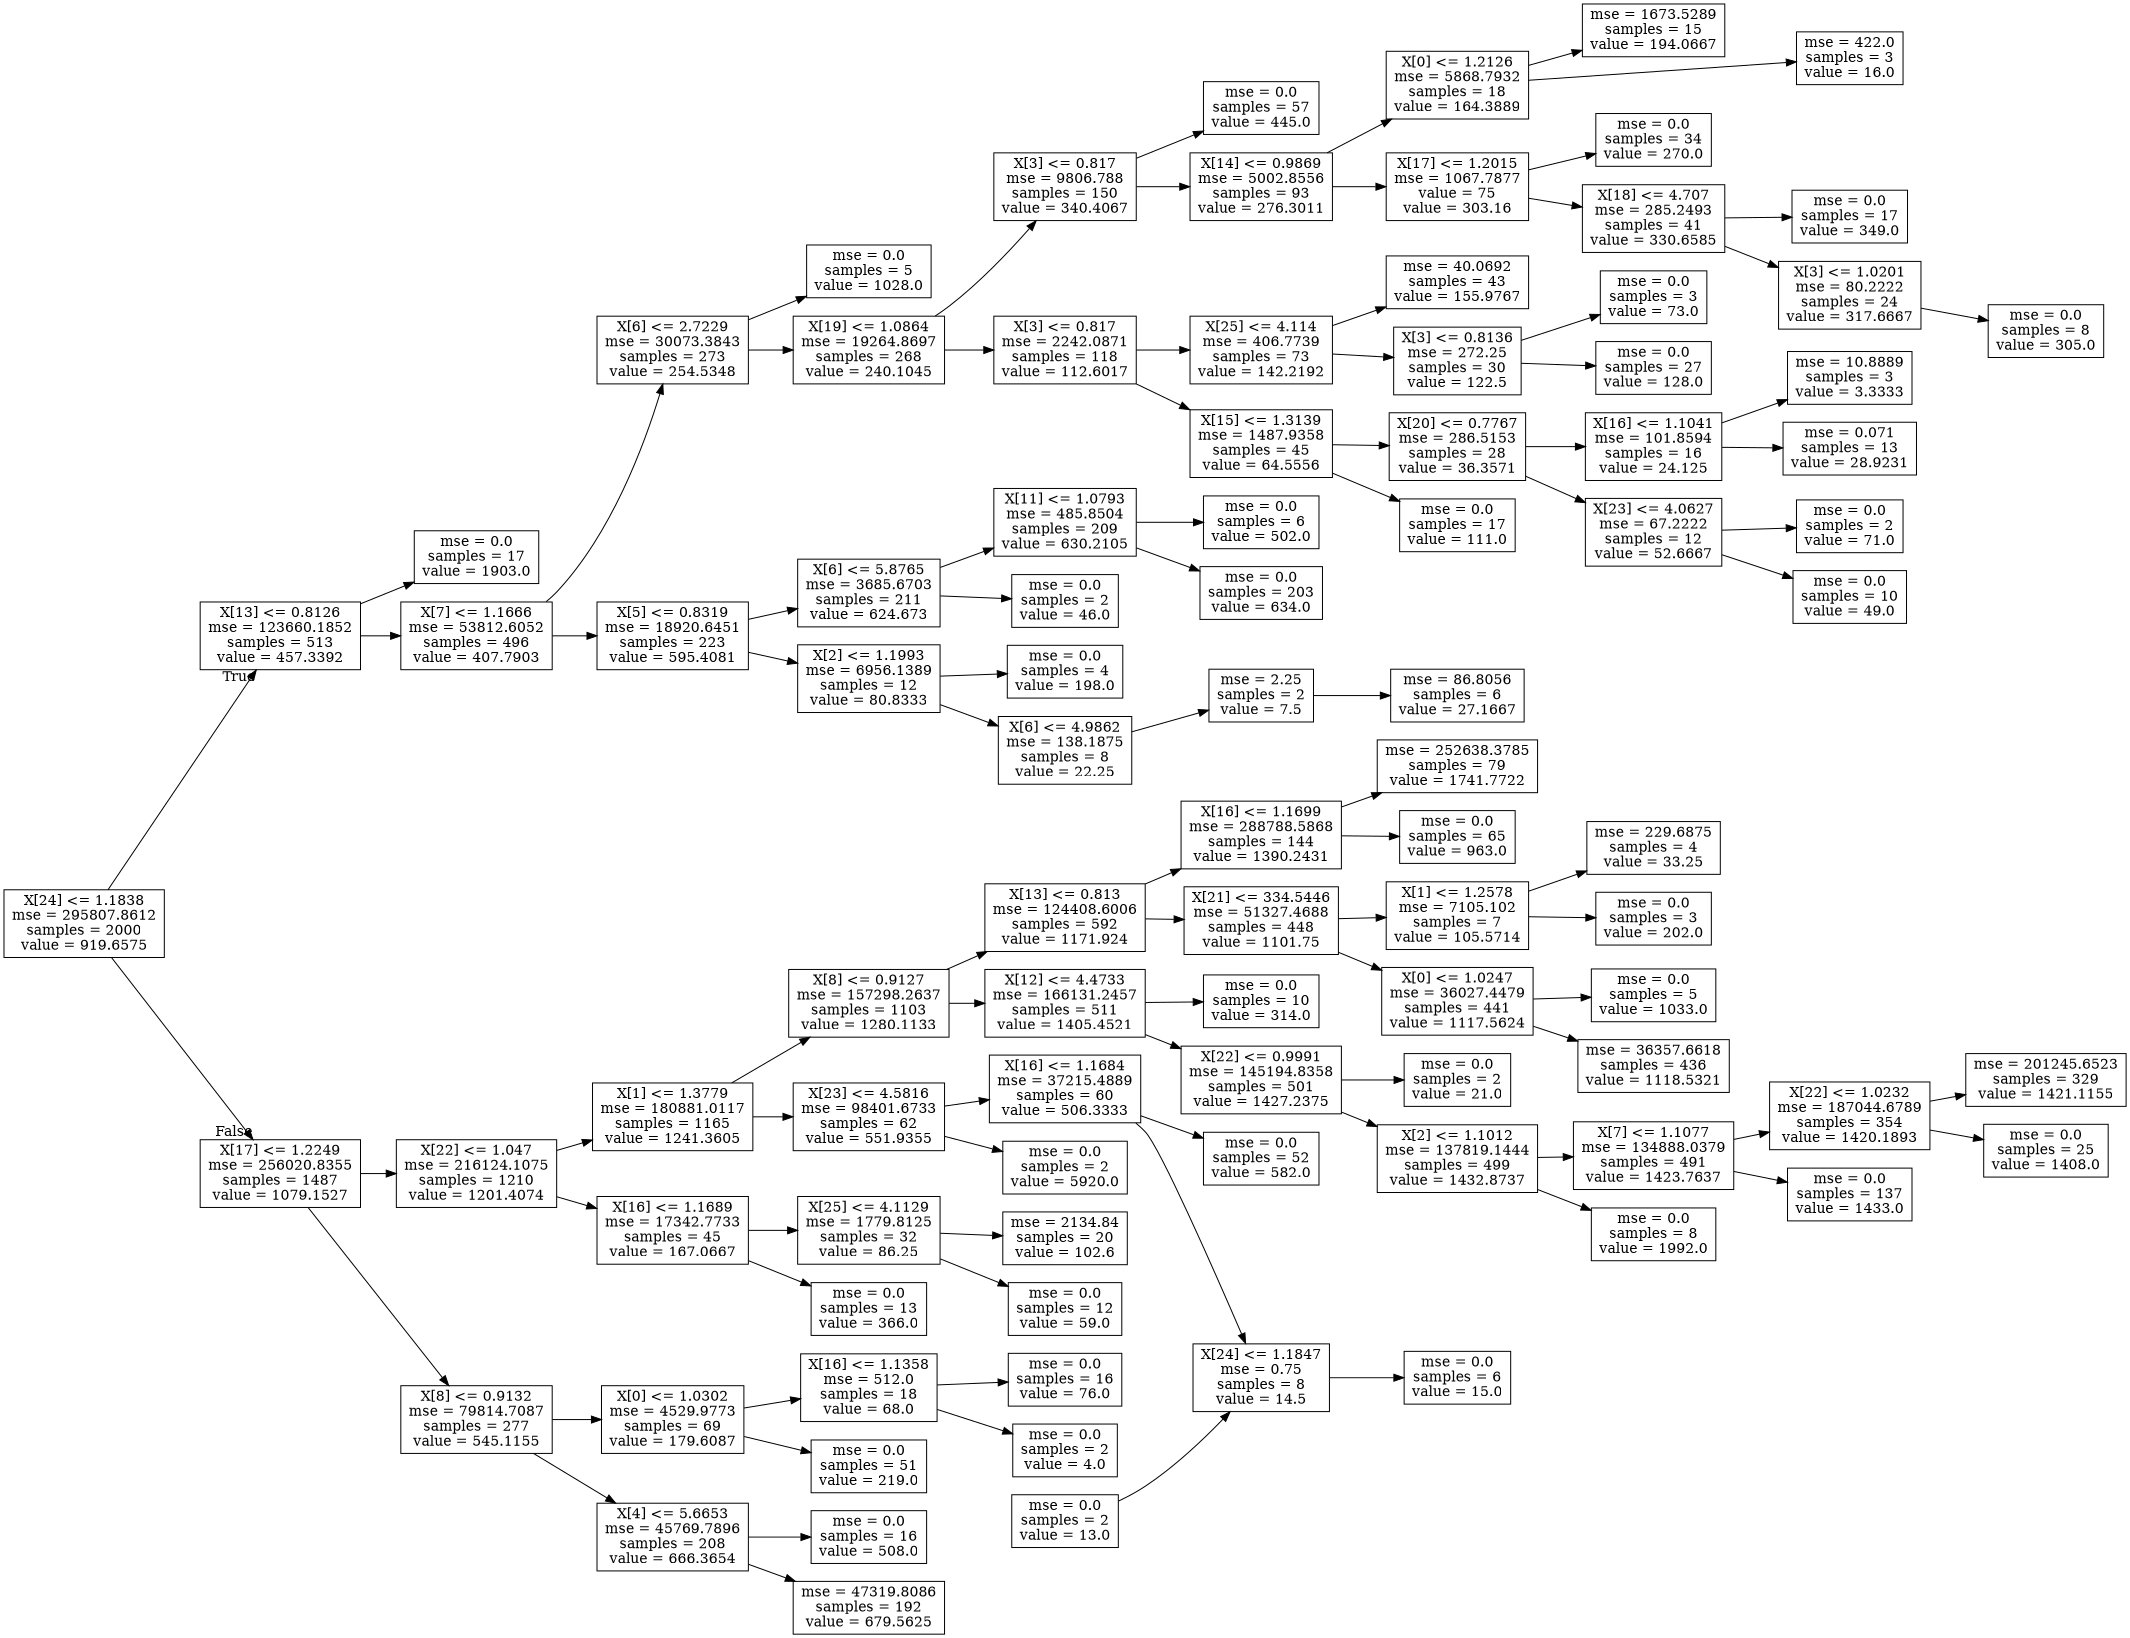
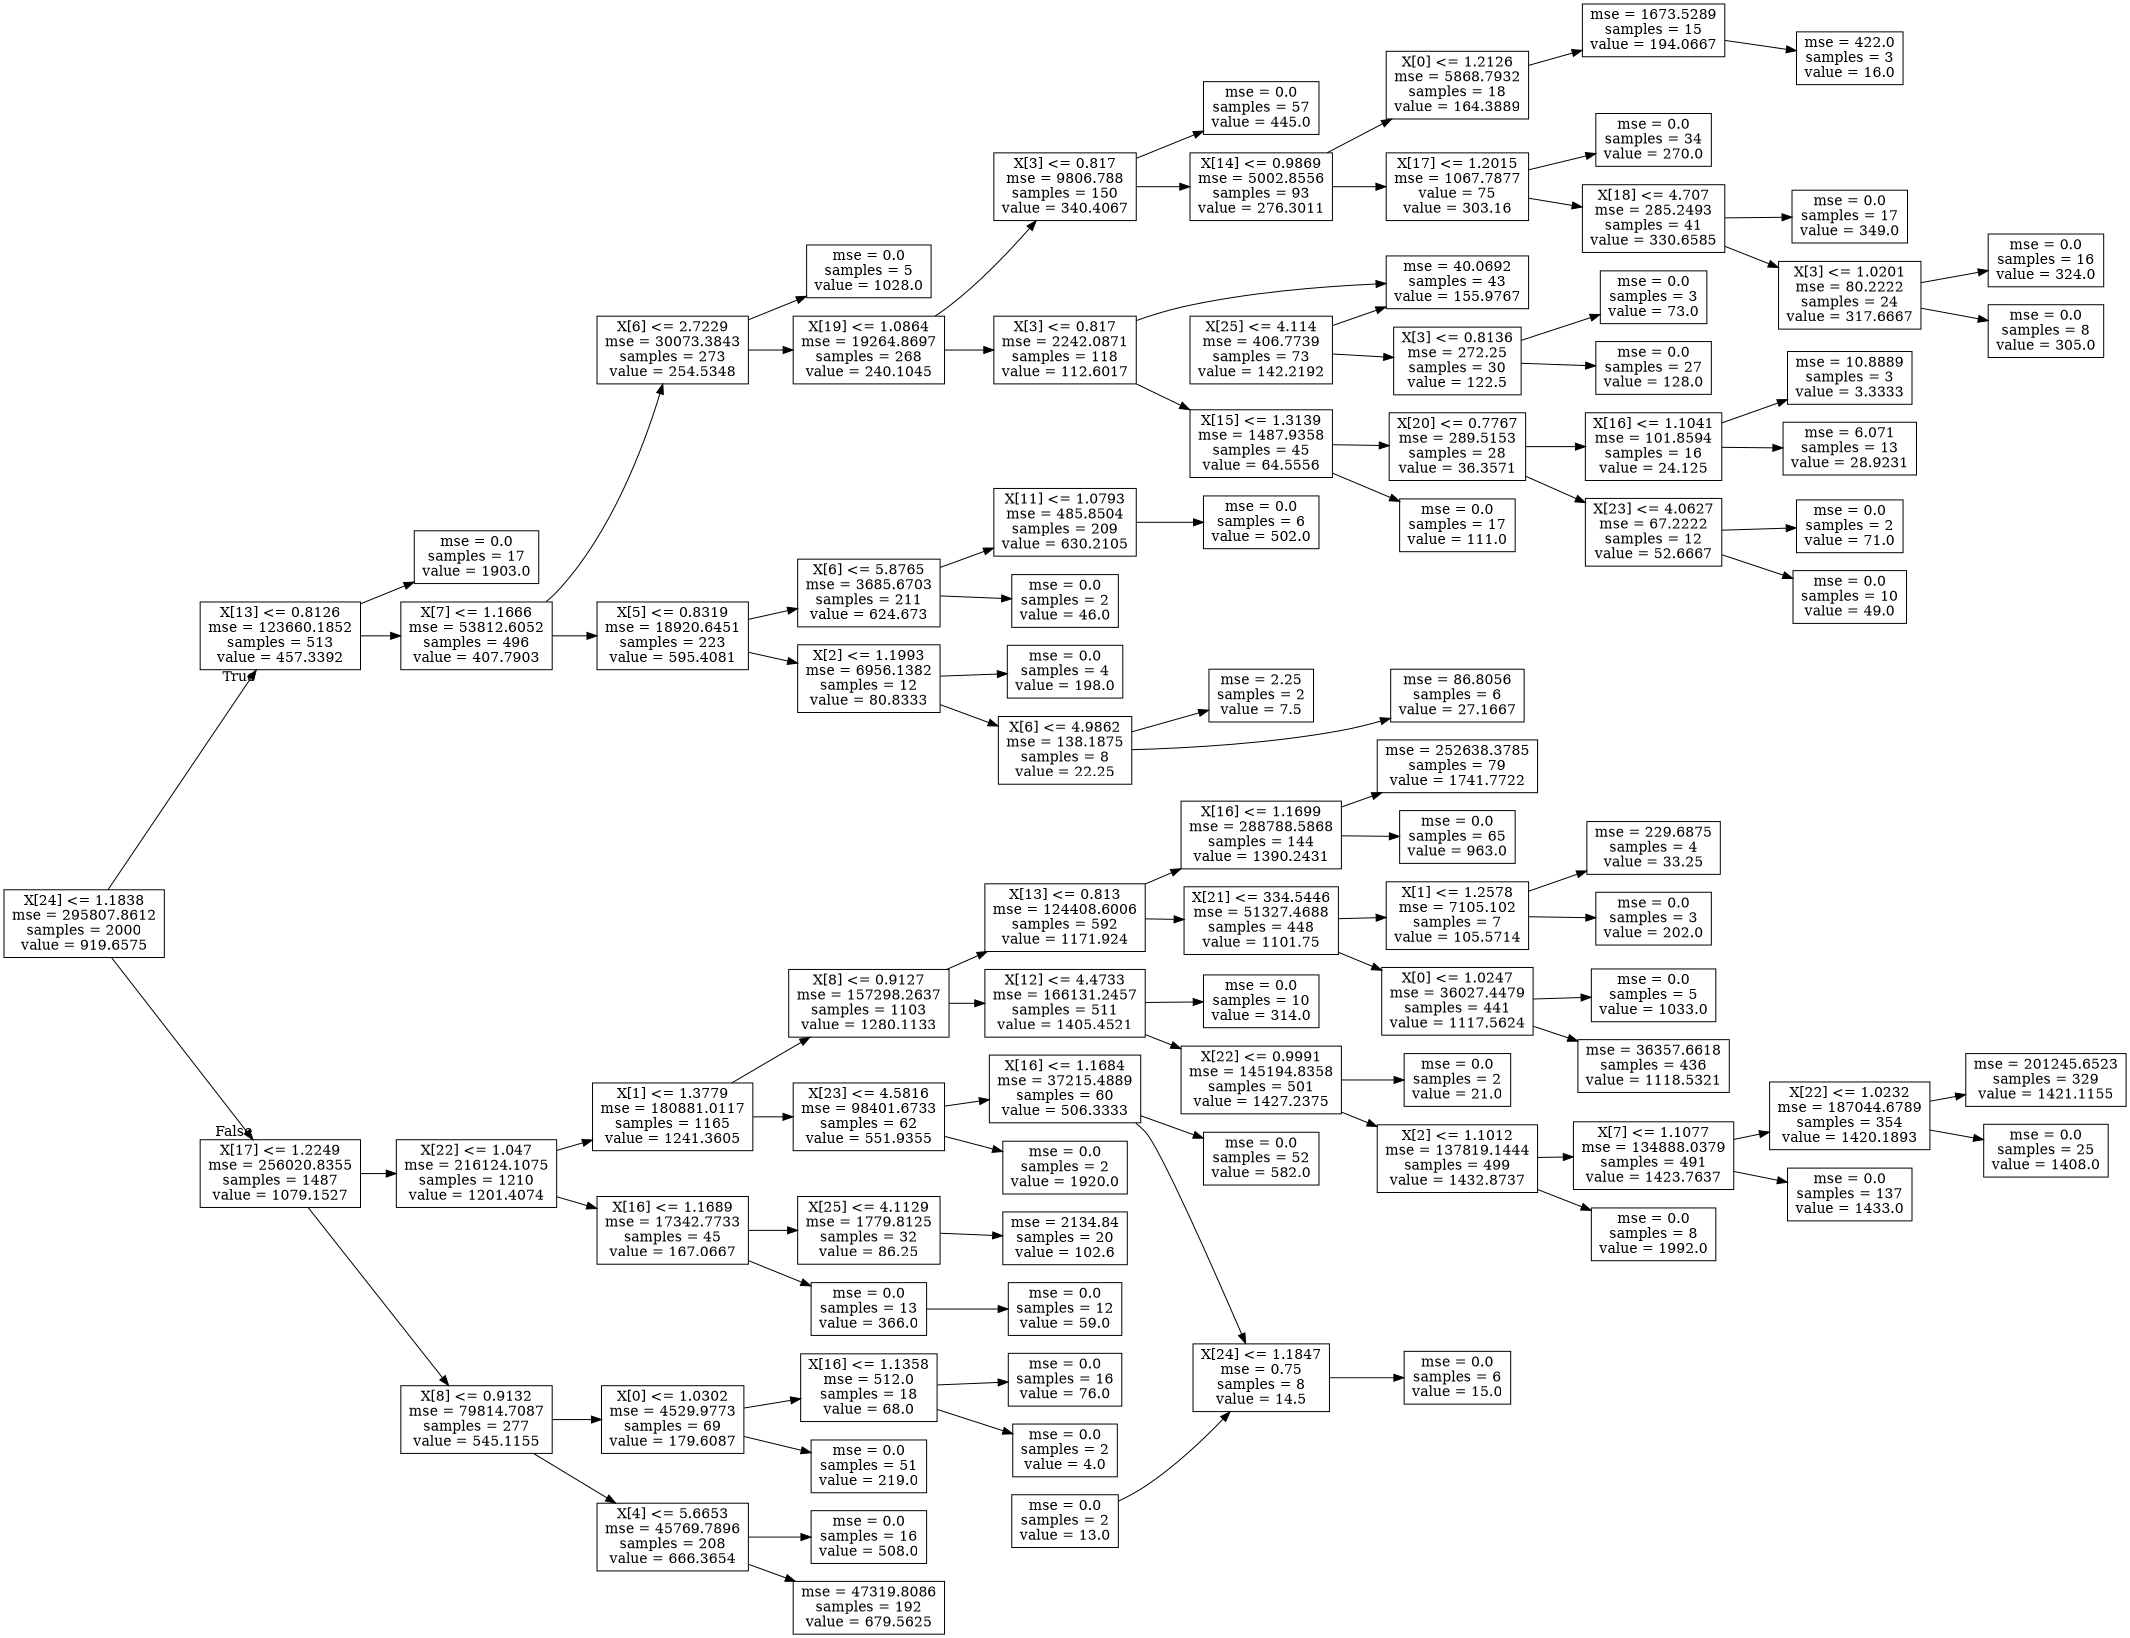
(1657, 71) -> (1756, 45)
none -> (2046, 260)
(1158, 350) -> (1255, 294)
(1457, 447) -> (1457, 447)
(1850, 449) -> (1850, 449)
(1261, 593) -> none
(869, 679) -> (869, 679)
(1347, 696) -> (1257, 742)
(1065, 1168) -> (1065, 1168)
(970, 1271) -> (962, 1309)
